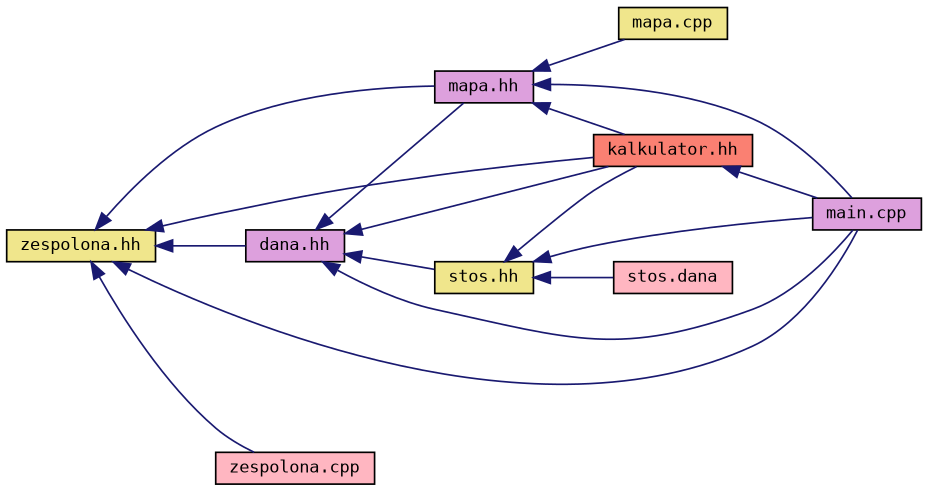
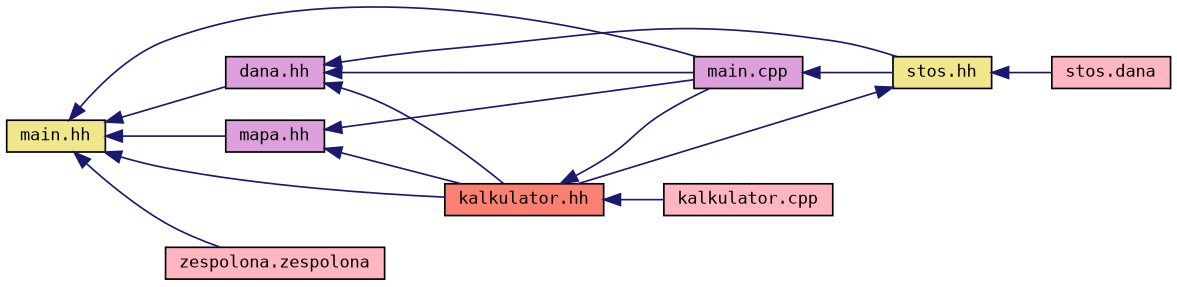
(673, 23) -> none
(396, 161) -> none
none -> (748, 200)
(680, 231) -> (856, 73)
(81, 246) -> (56, 136)
(295, 468) -> (275, 263)
